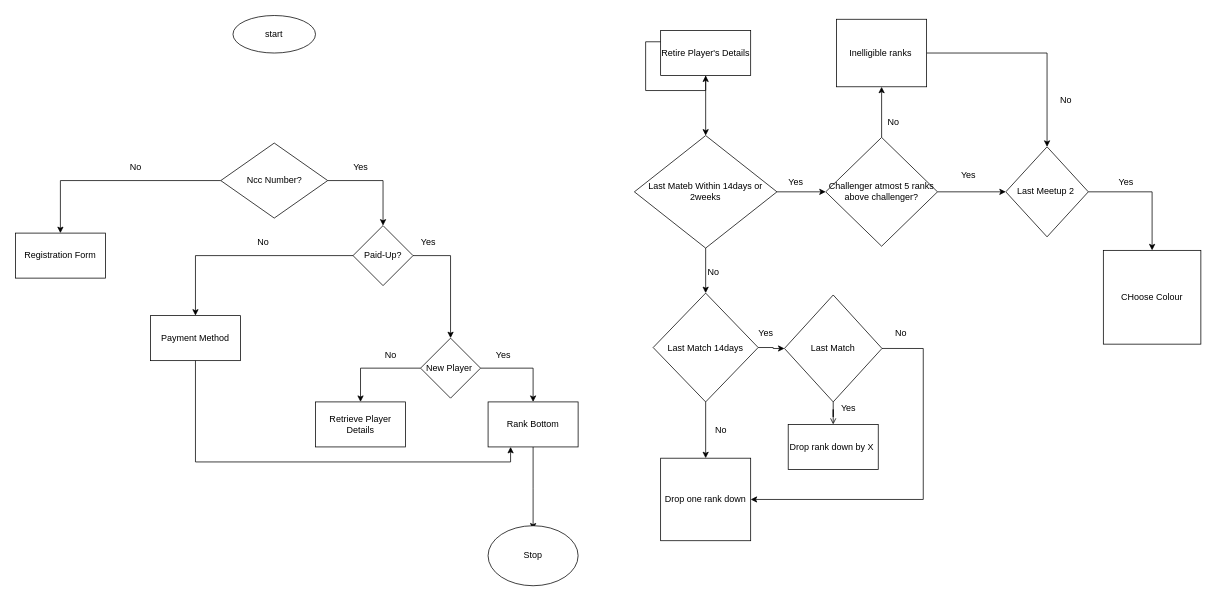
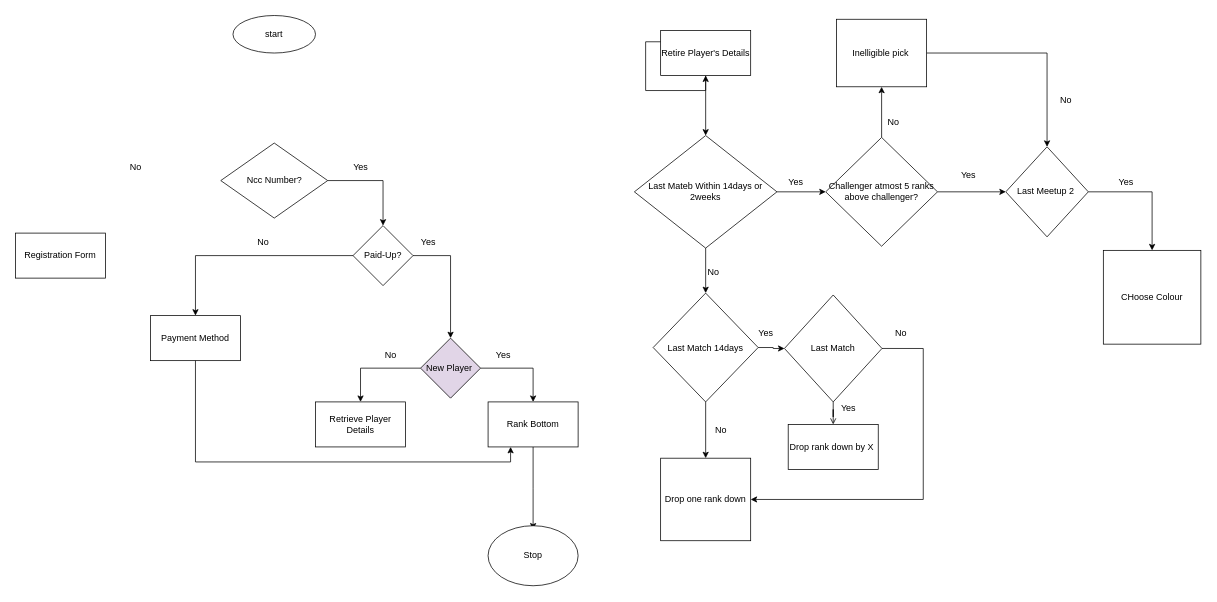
(882, 53) -> (882, 53)
(117, 180) -> none
(450, 368) -> (450, 368)
